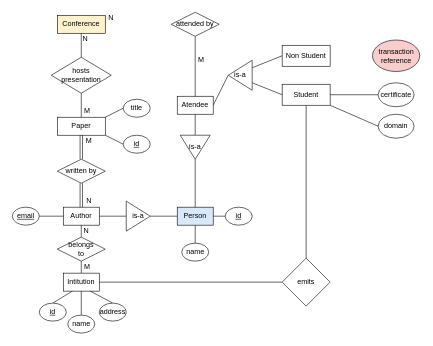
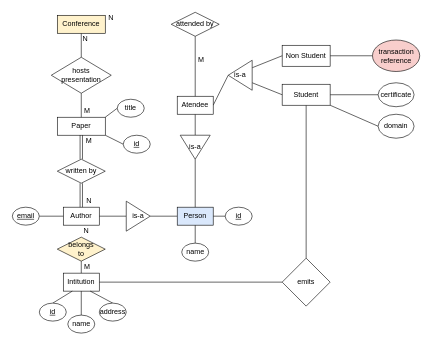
none -> (351, 56)
(137, 108) -> (131, 108)
(81, 231) -> none
(81, 249) -> (81, 249)
